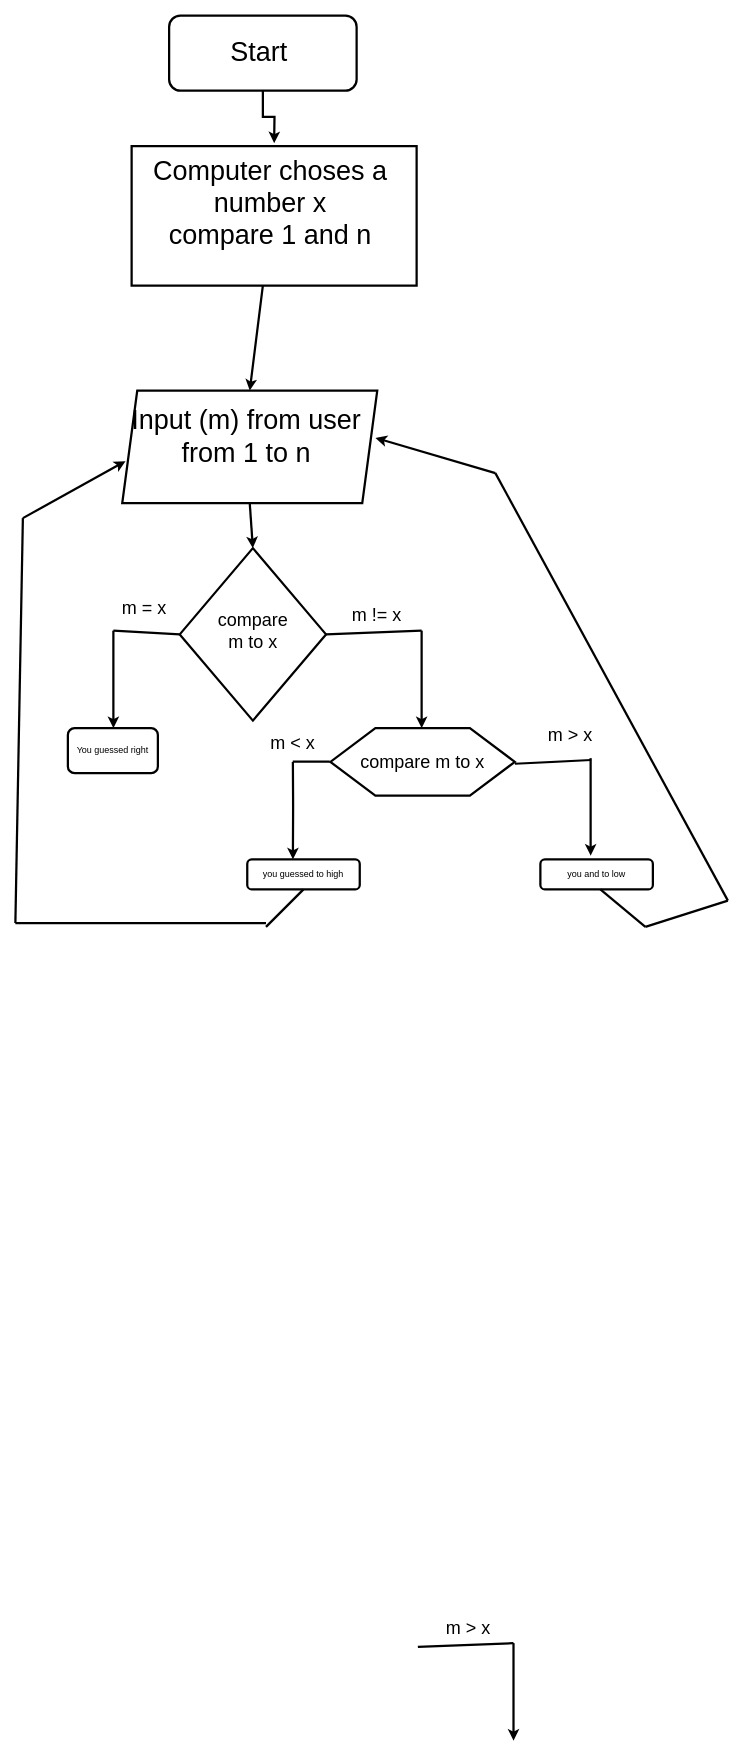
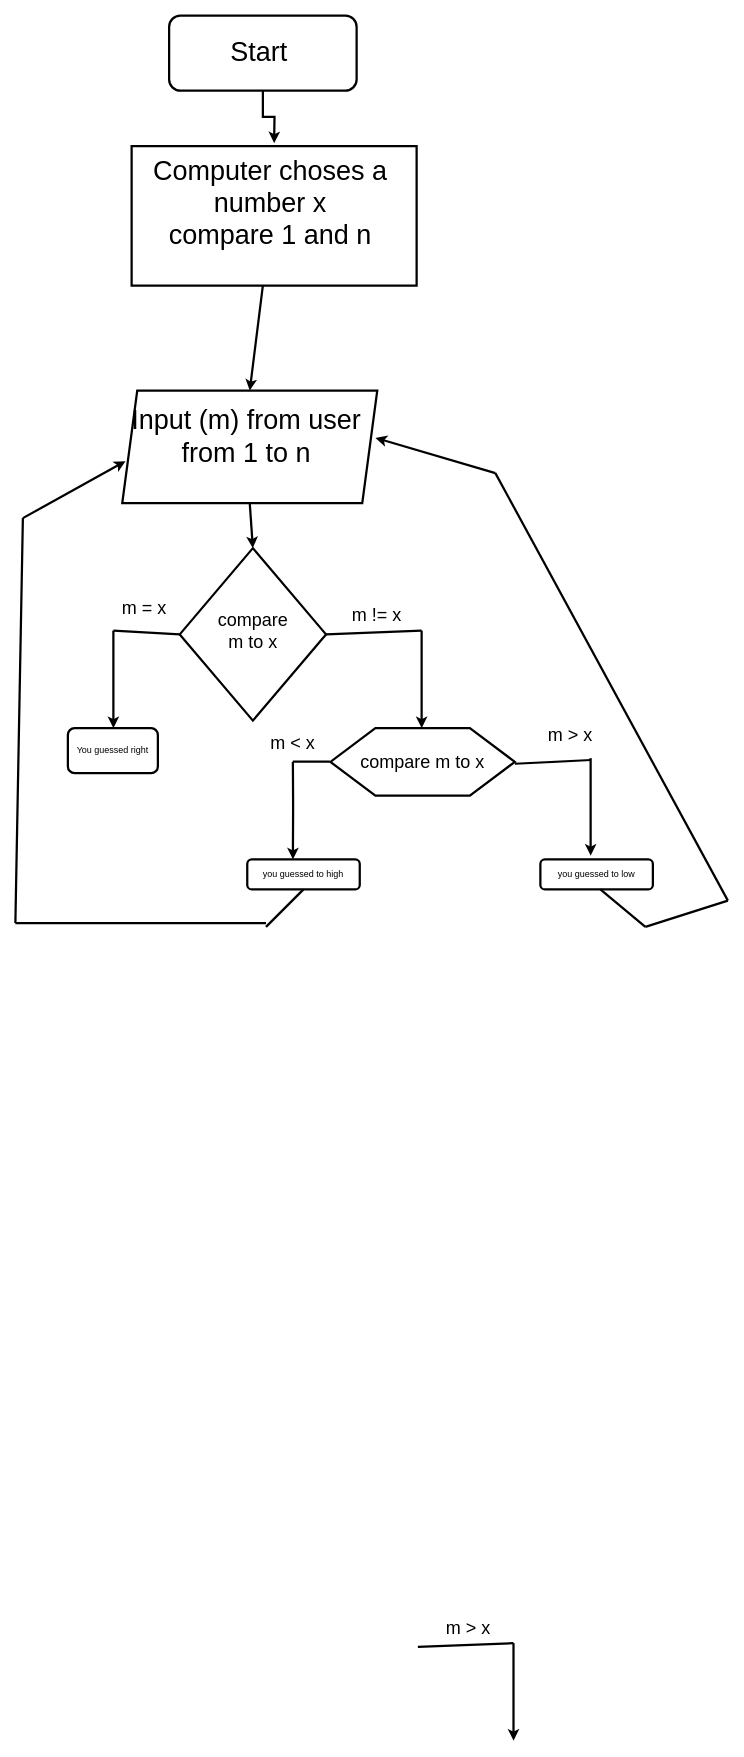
(597, 874) -> (597, 874)
